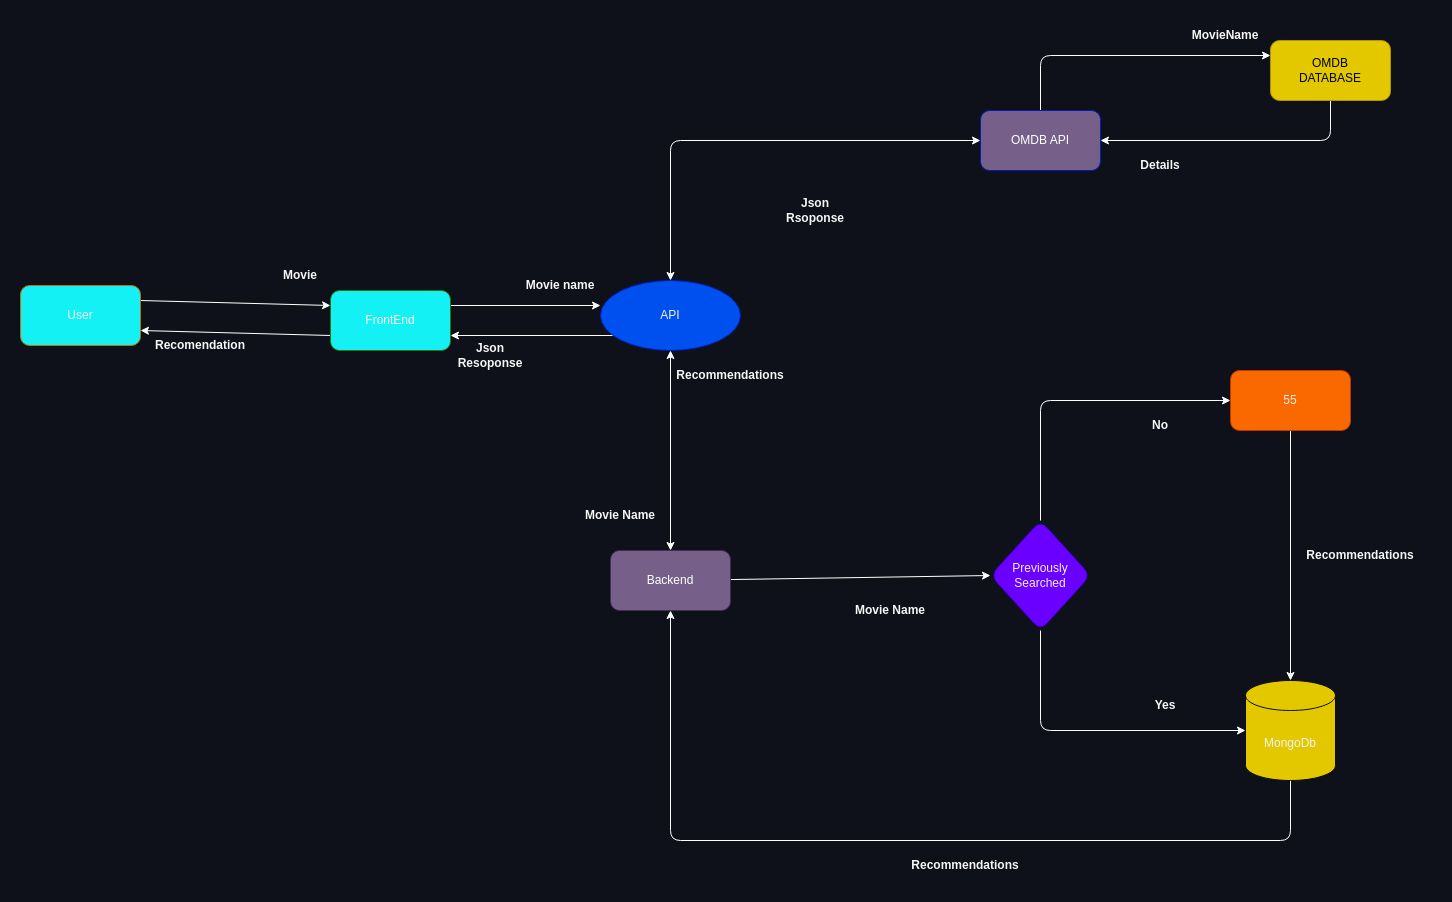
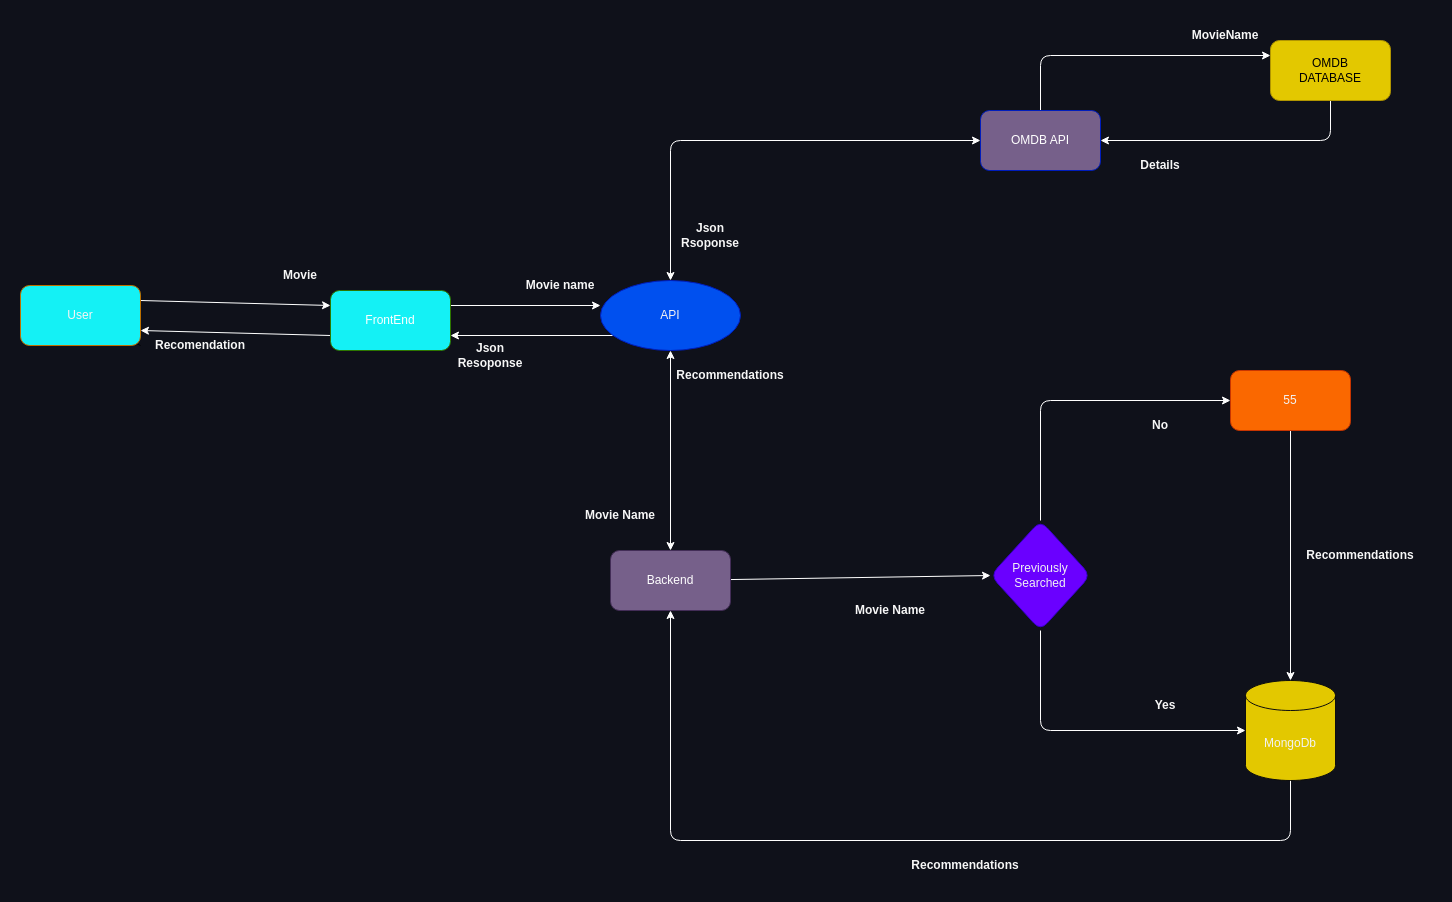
(816, 211) -> (711, 236)
